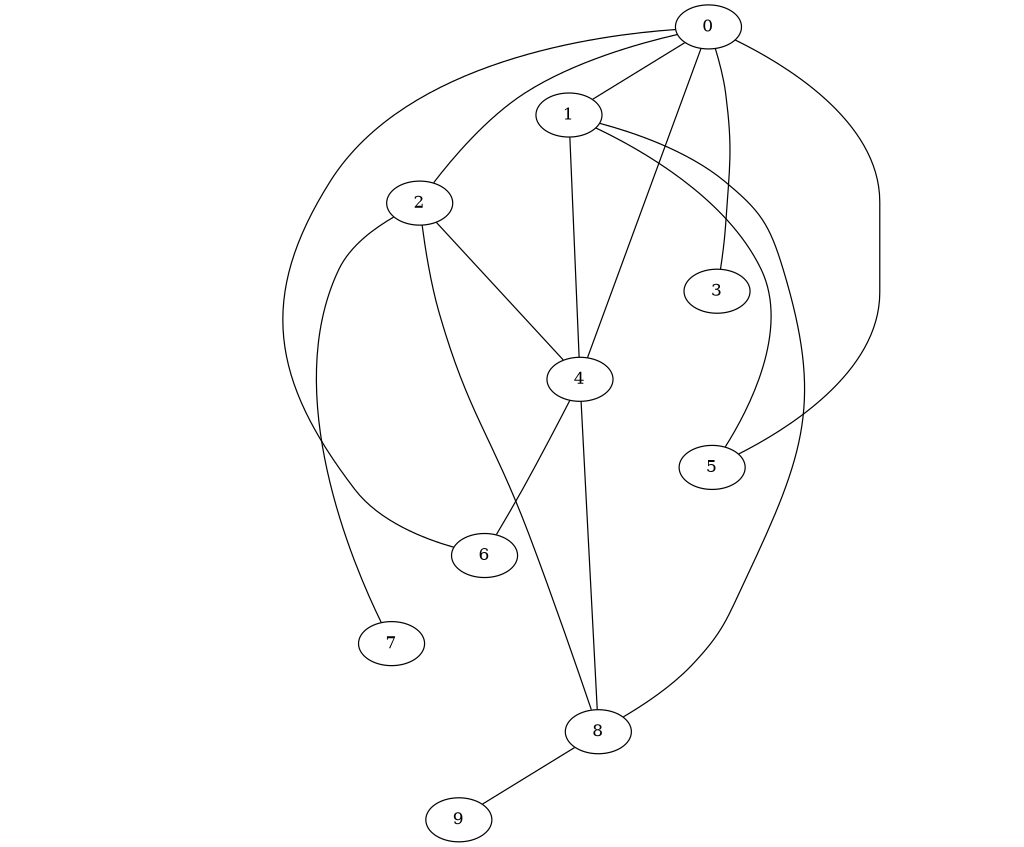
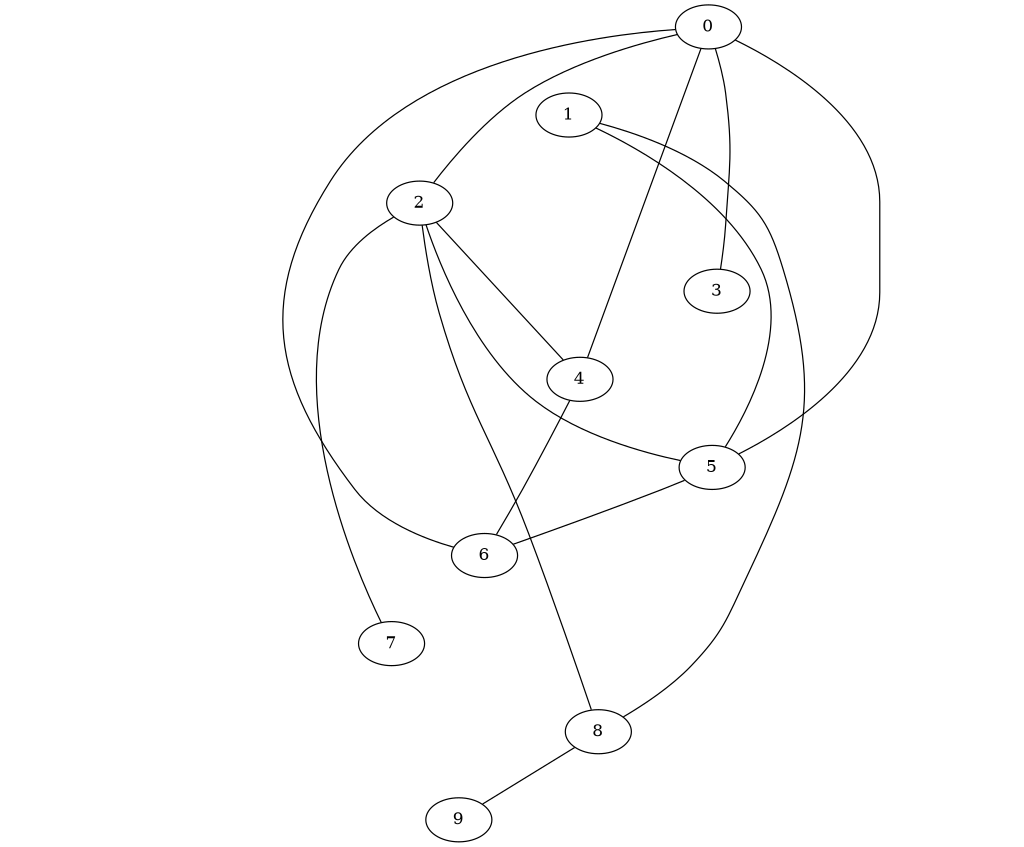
(639, 71) -> none
(574, 236) -> none
none -> (504, 370)
none -> (599, 513)
(589, 555) -> none
